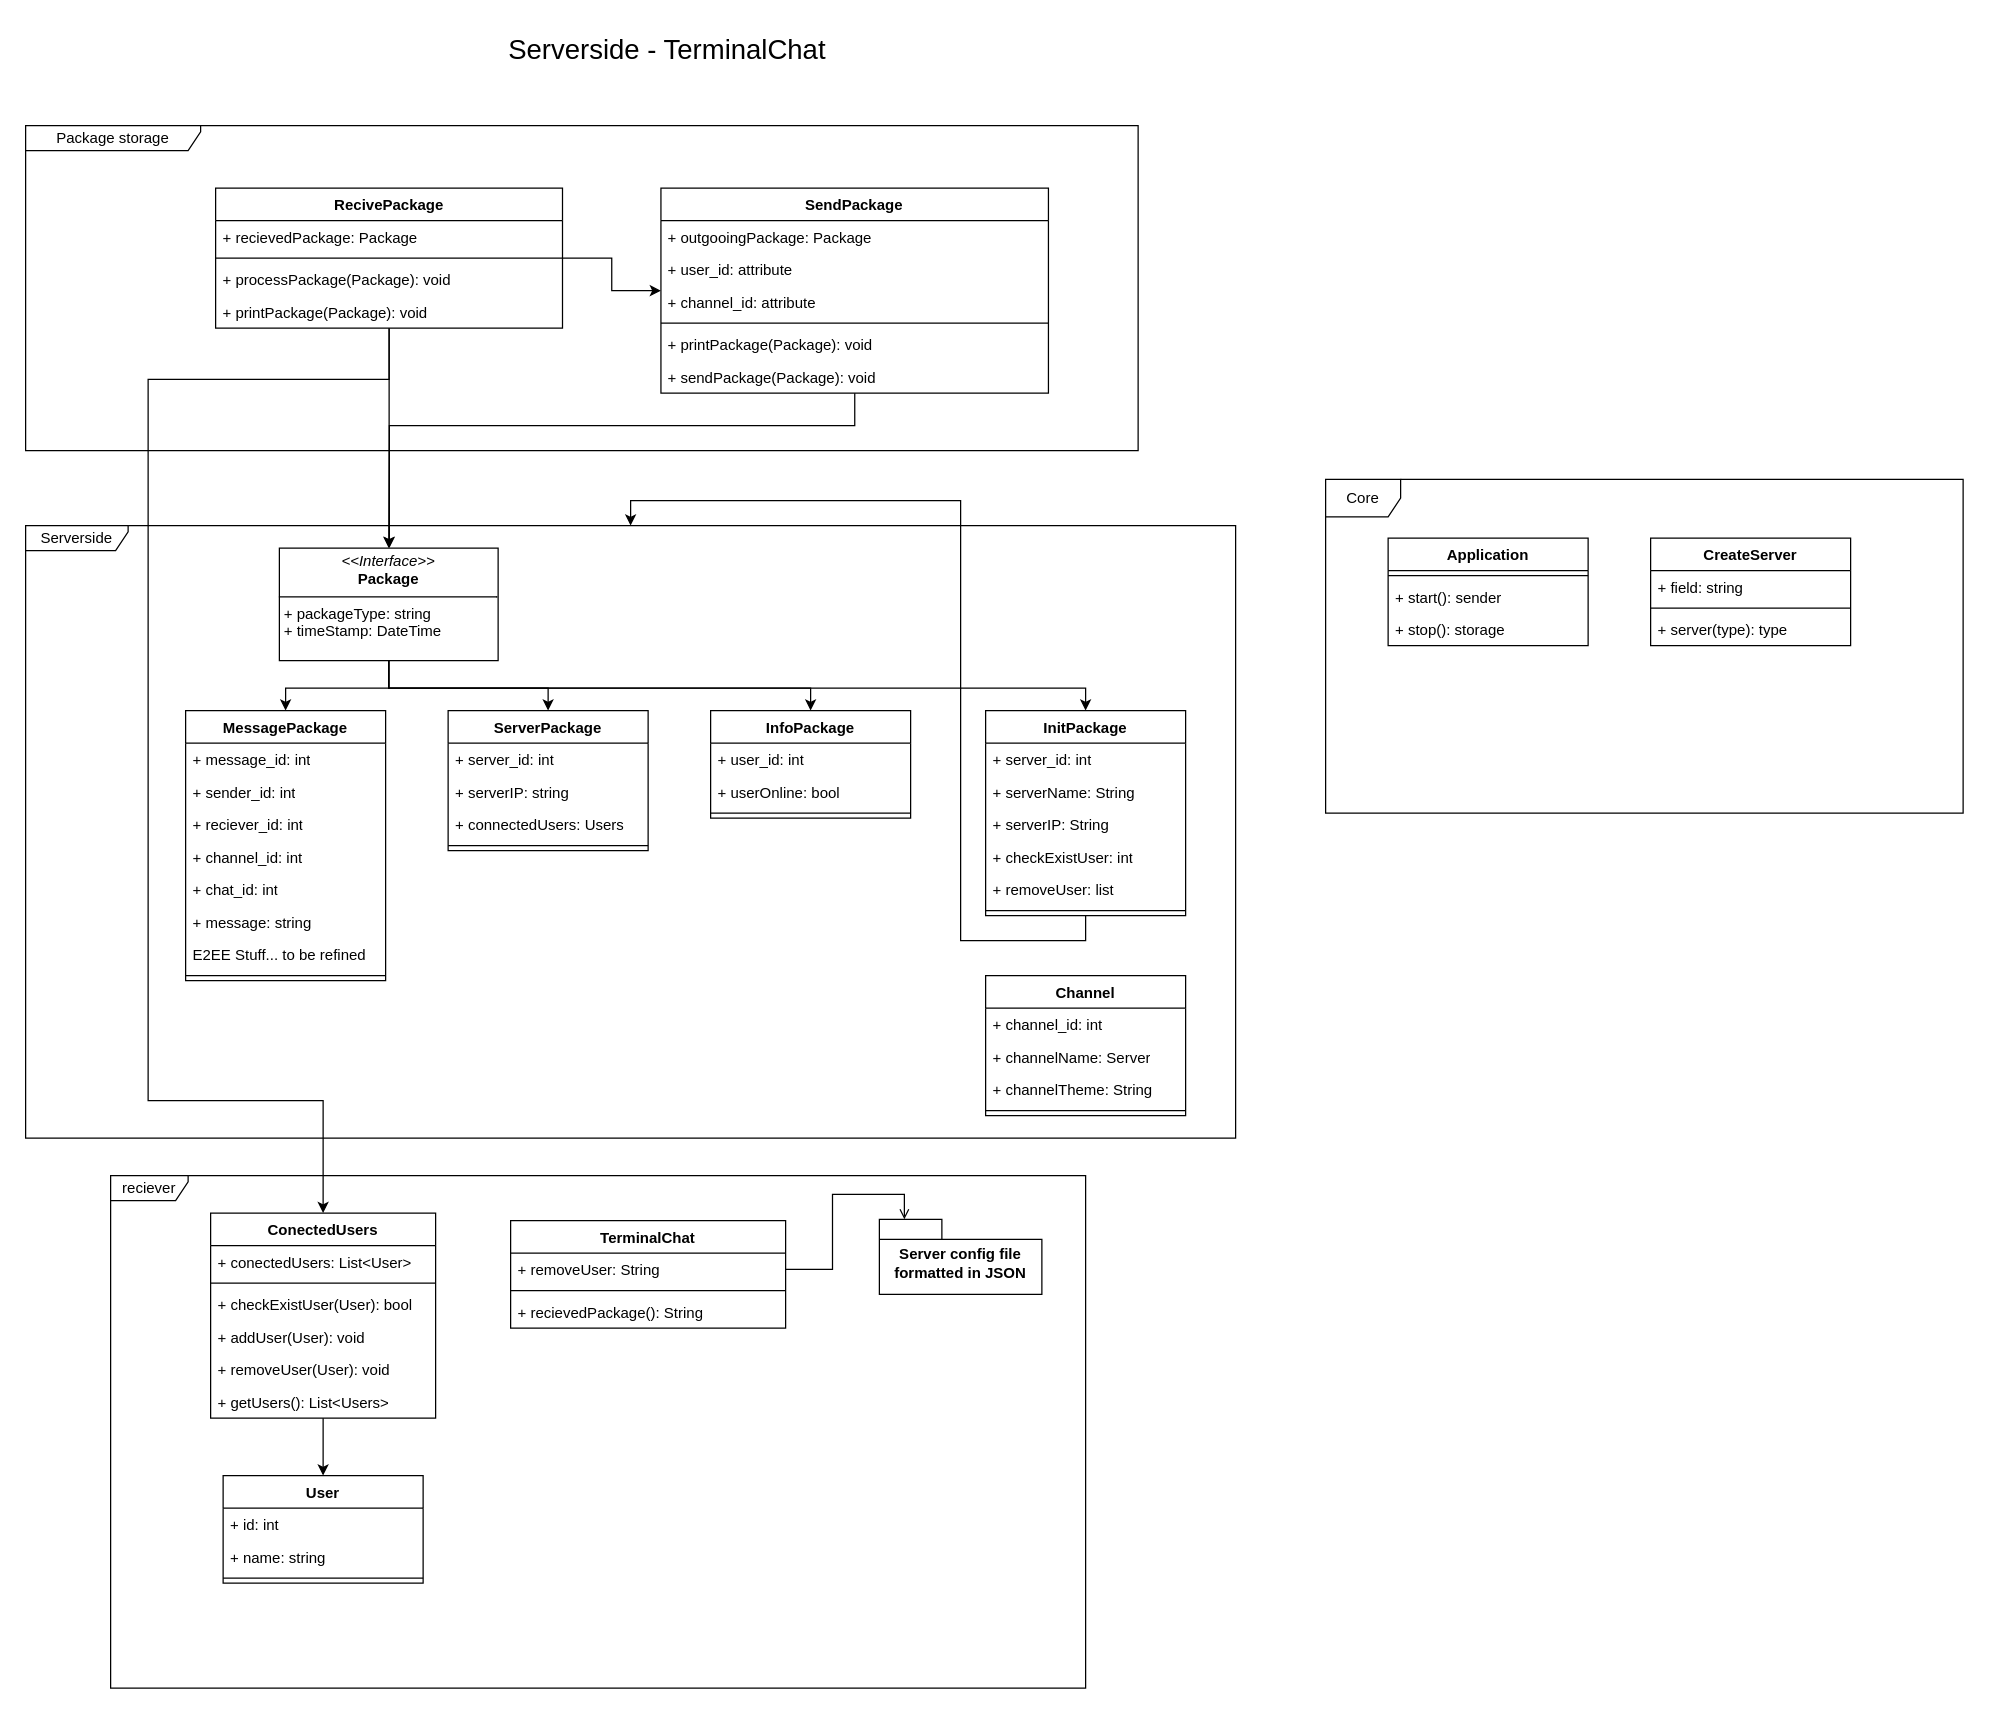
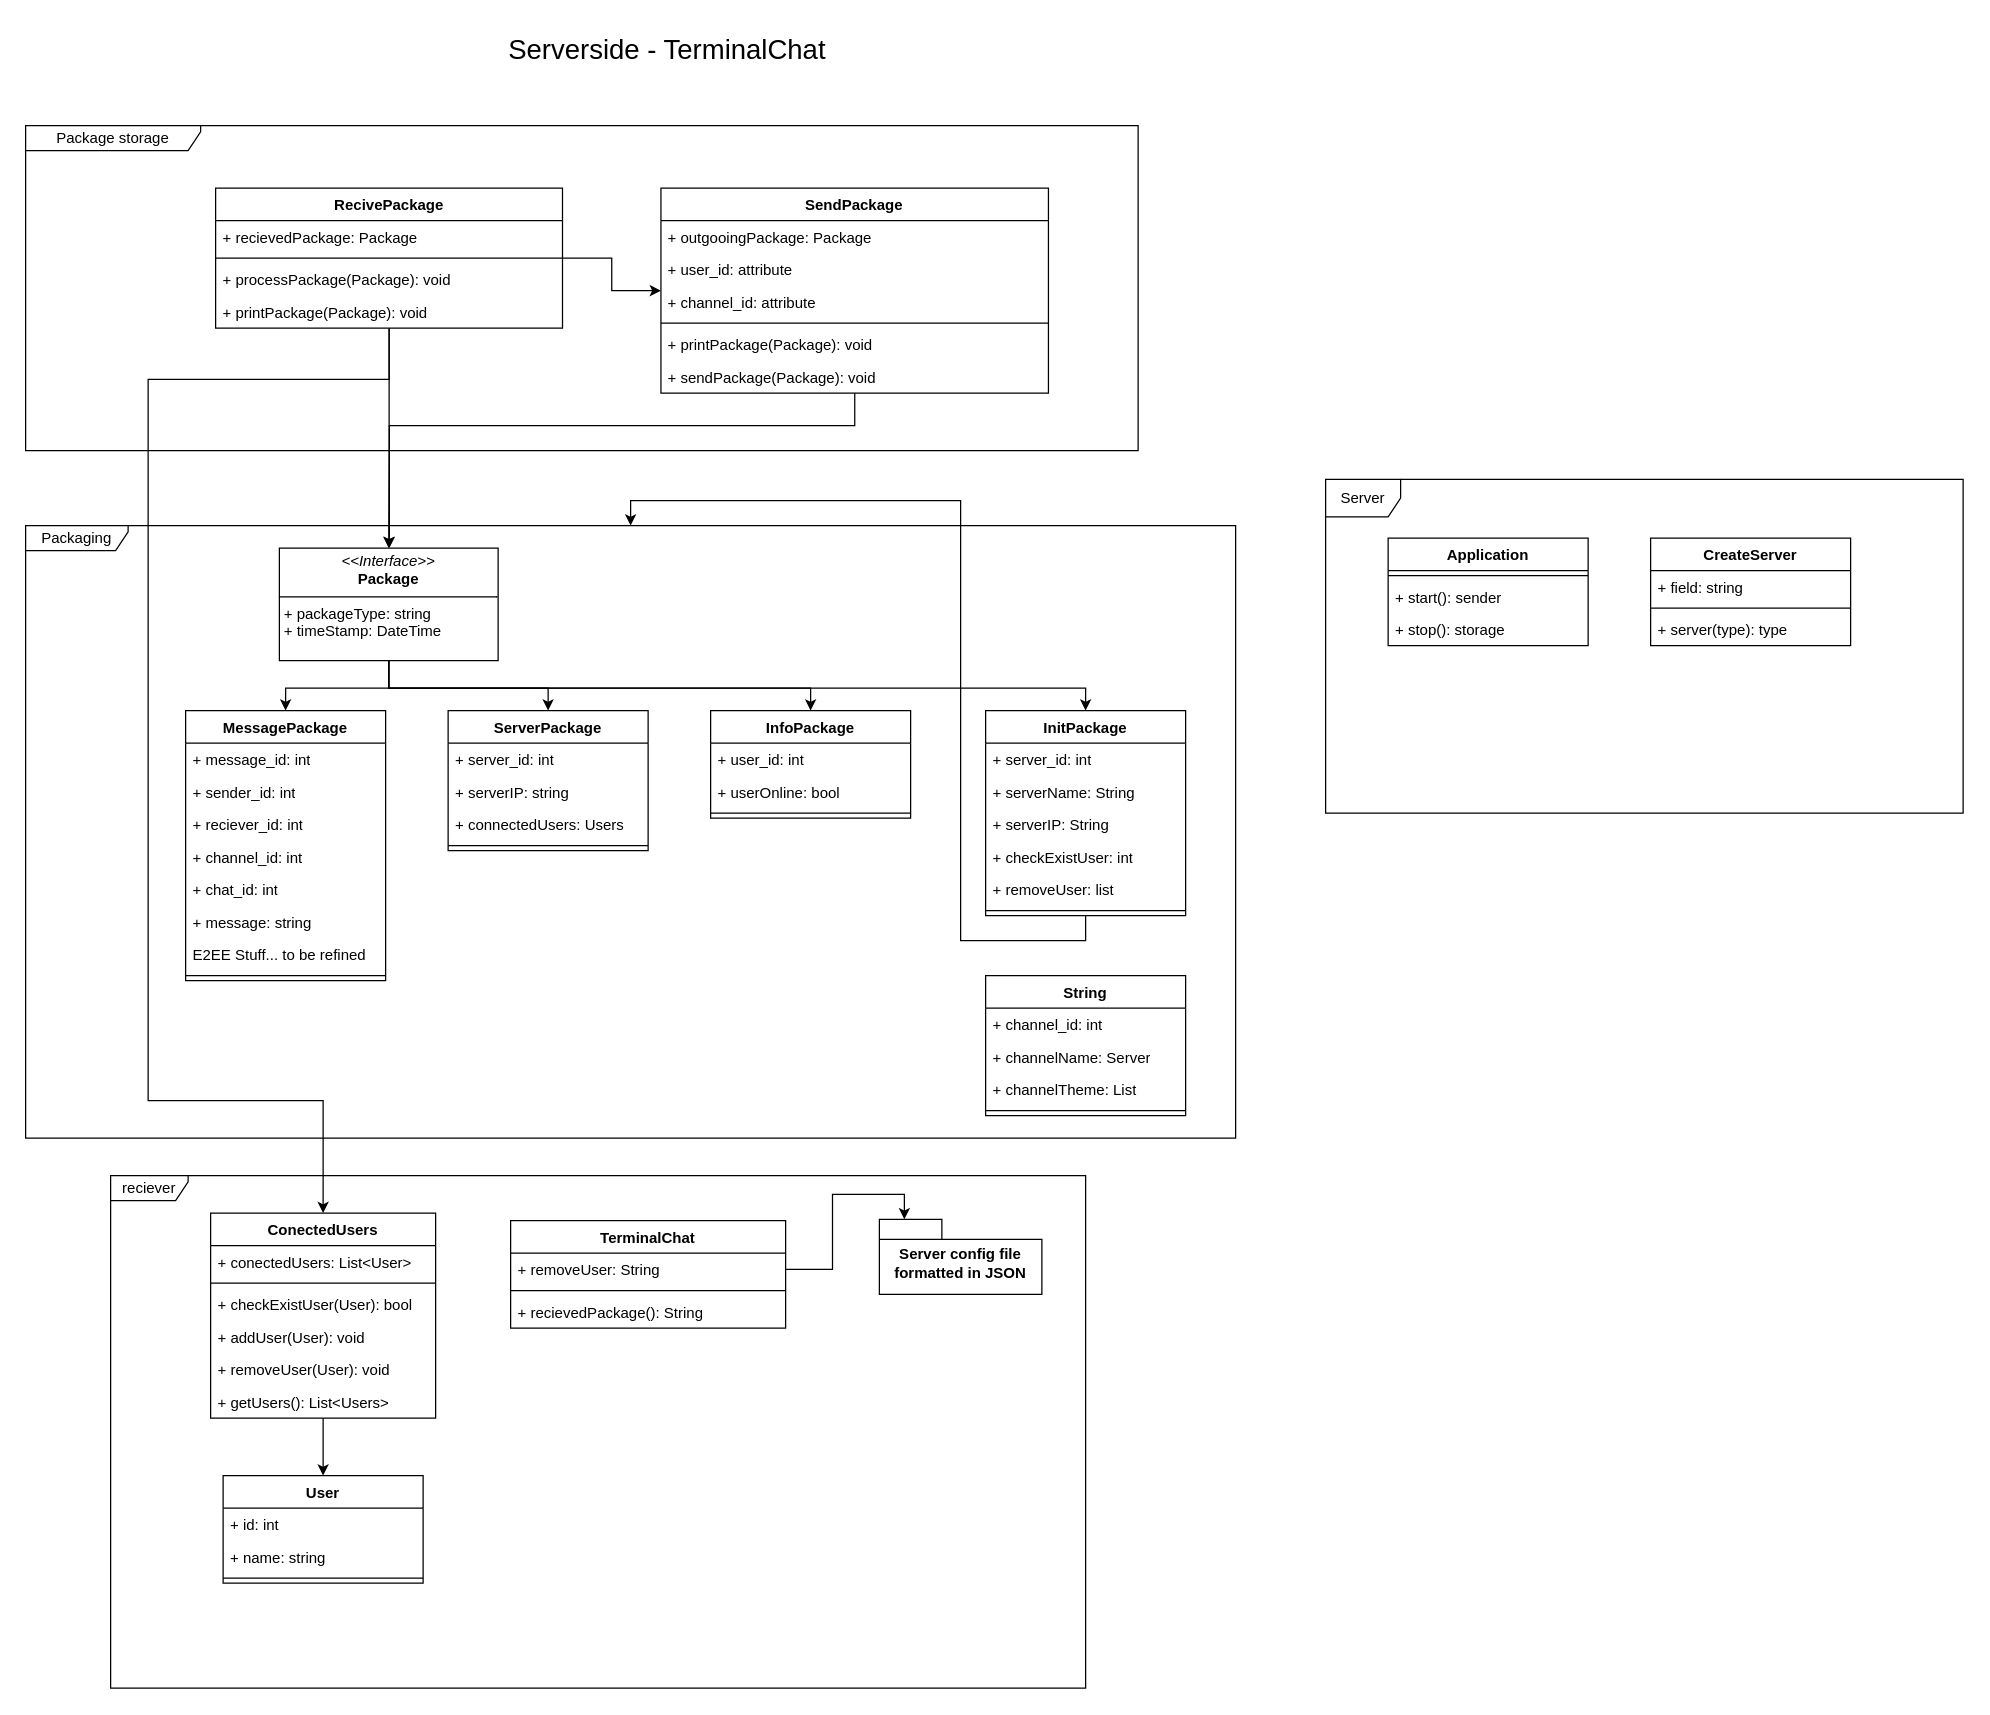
(1363, 498) -> (1363, 498)
(77, 538) -> (77, 538)
(1086, 993) -> (1086, 993)
(1076, 1091) -> (1067, 1091)
(904, 1211) -> (904, 1209)
